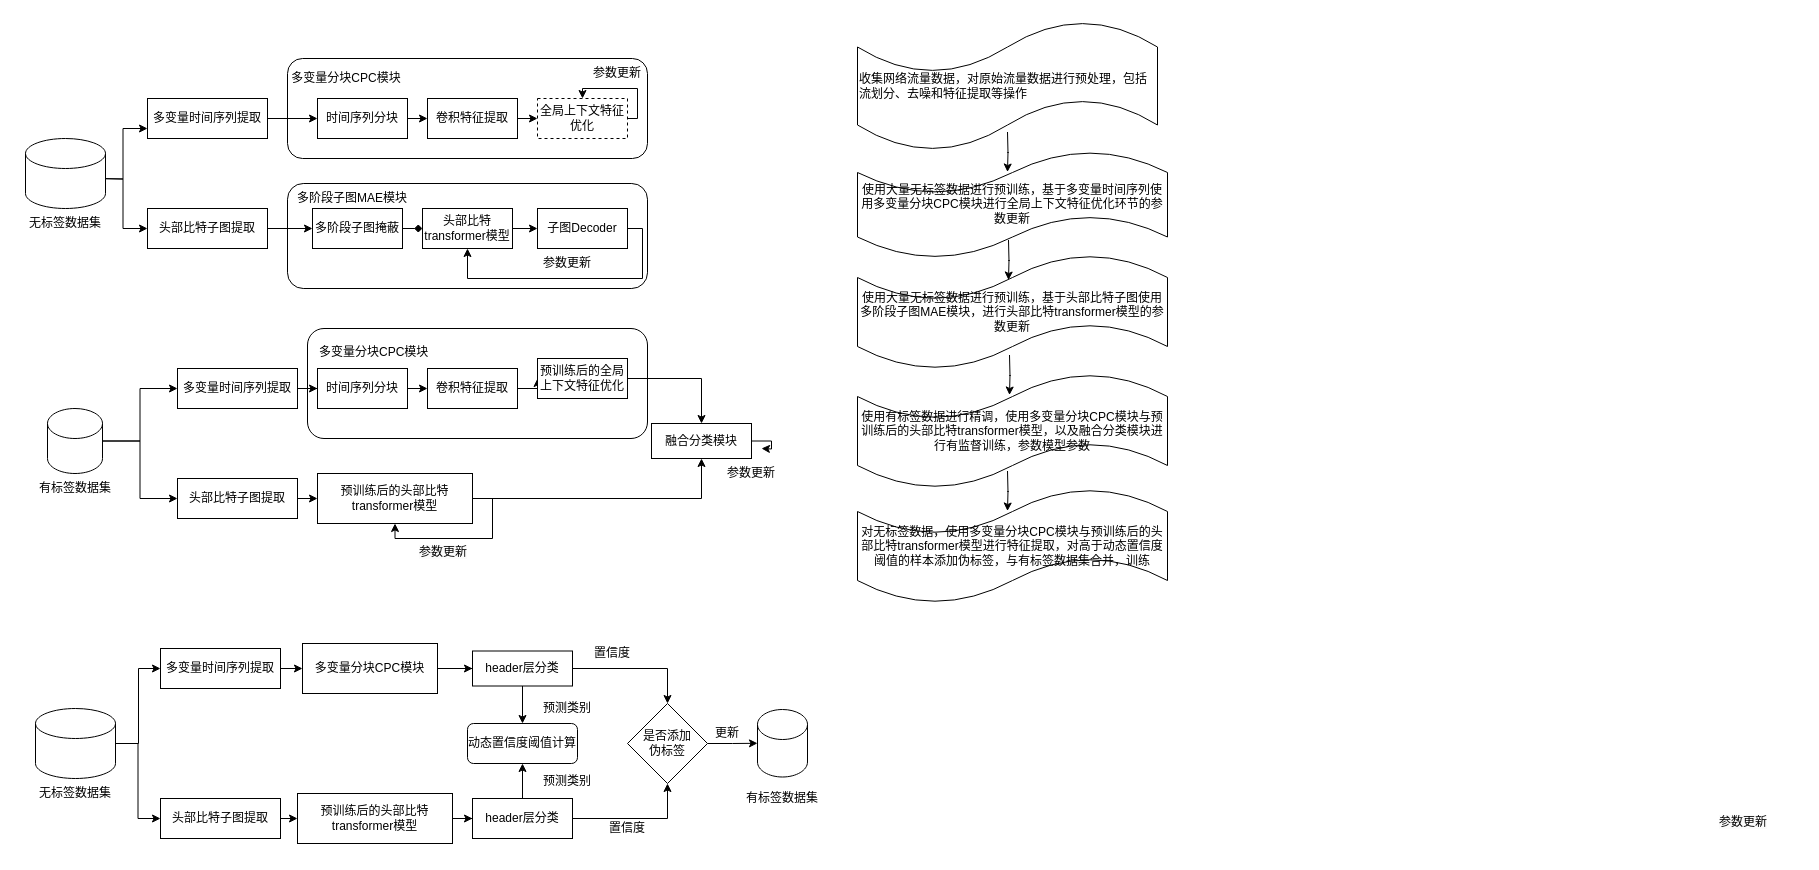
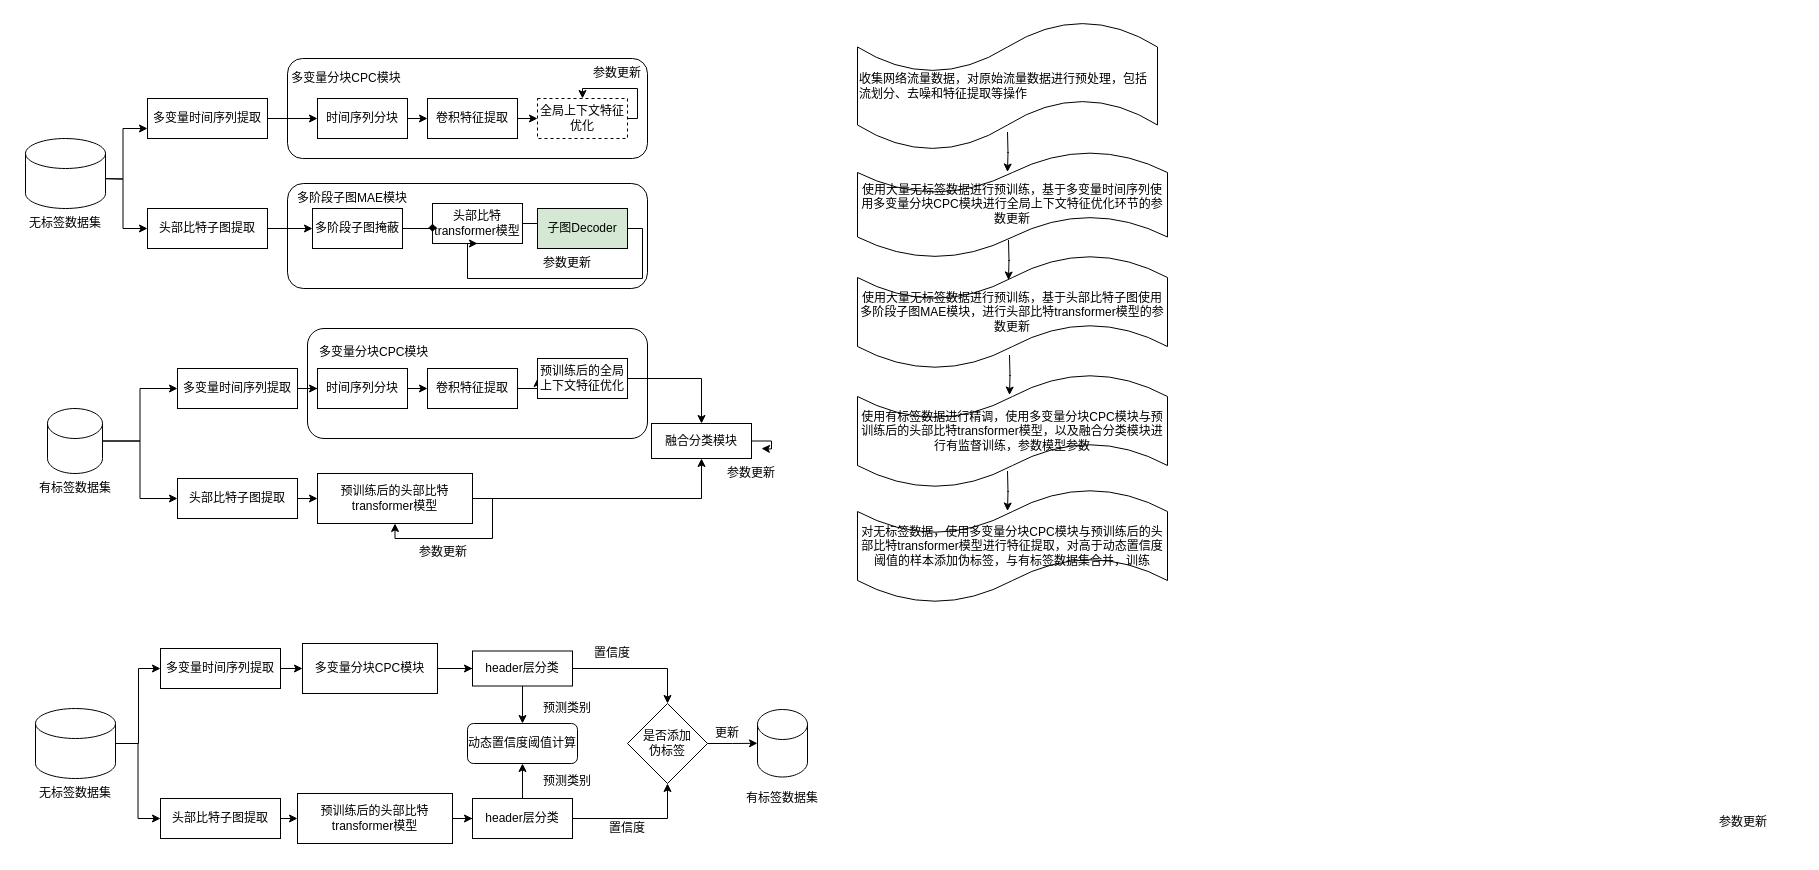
(468, 229) -> (478, 224)
(583, 229) -> (583, 229)
